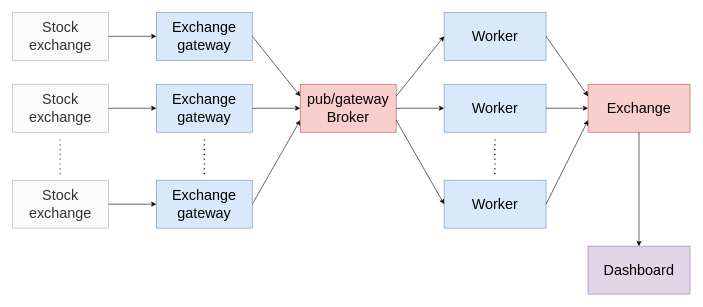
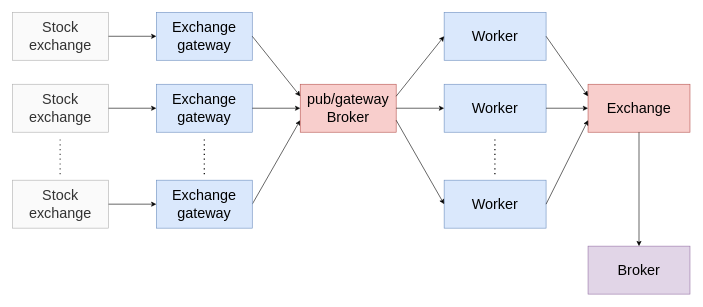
(639, 270) -> (639, 270)
